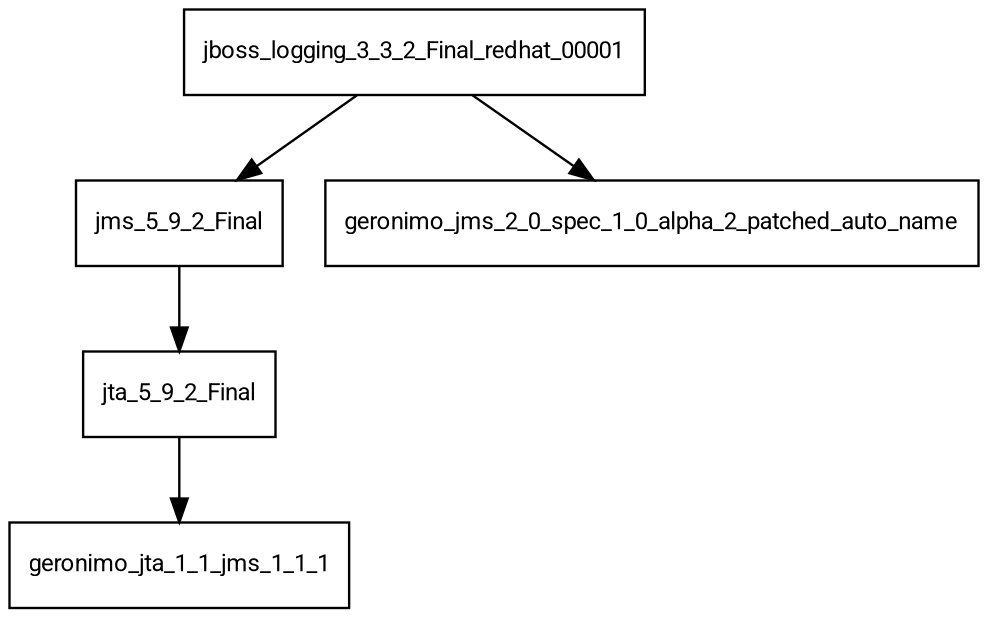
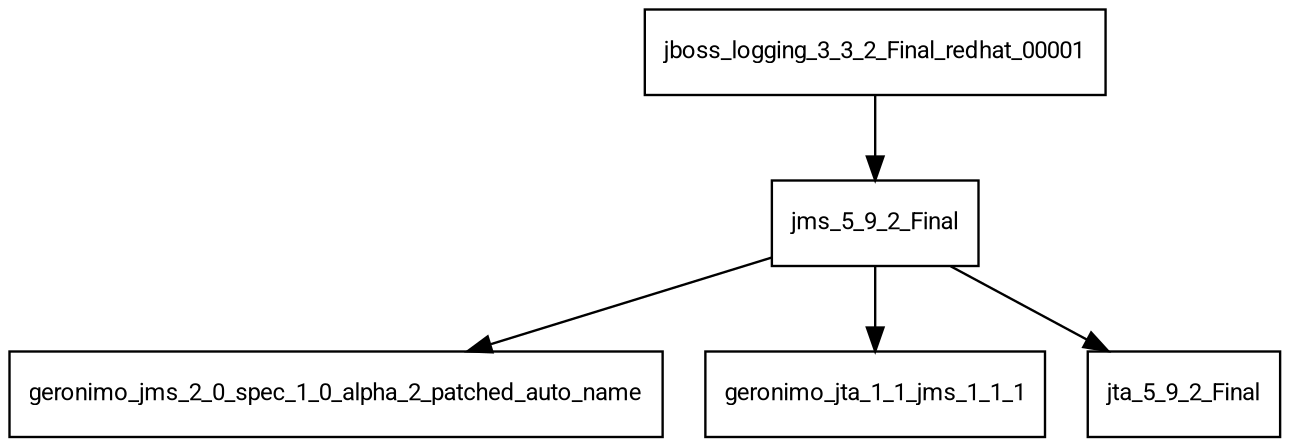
(523, 131) -> (631, 301)
(179, 468) -> (875, 297)
